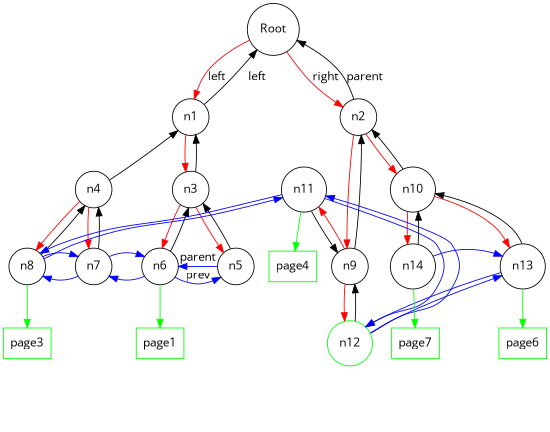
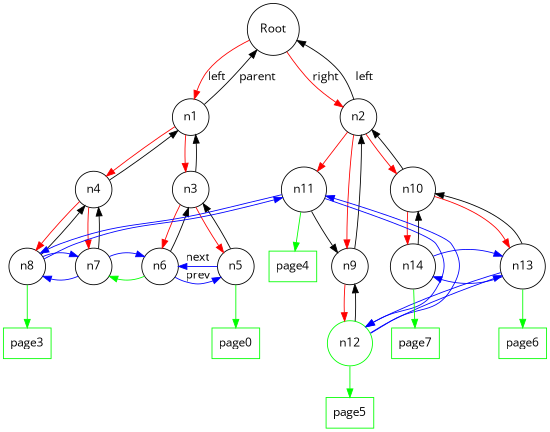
(258, 77) -> (258, 77)
(365, 77) -> (365, 77)
none -> (144, 148)
(335, 231) -> (335, 148)
(198, 257) -> (198, 257)
(131, 280) -> (131, 280)
none -> (472, 283)
(160, 343) -> none
none -> (236, 343)
none -> (350, 413)
